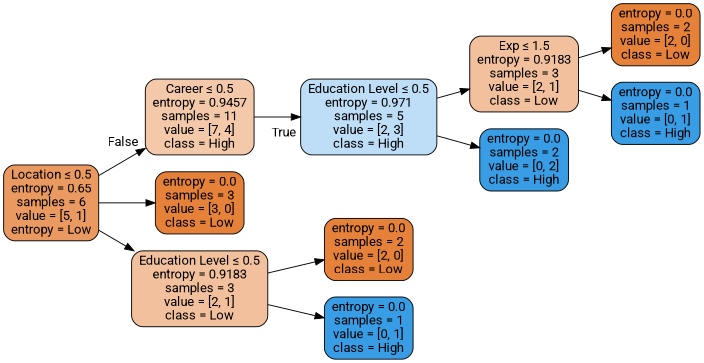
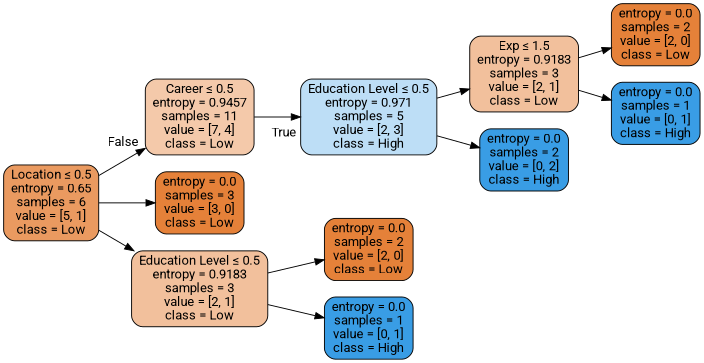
(200, 144) -> (200, 144)
(51, 230) -> (51, 230)
